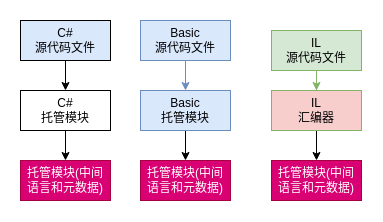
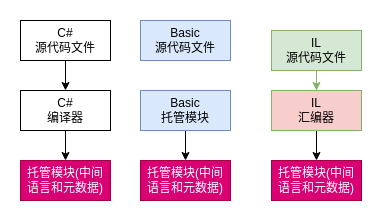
(66, 41) -> (66, 41)
(186, 80) -> none
(66, 111) -> (66, 111)
